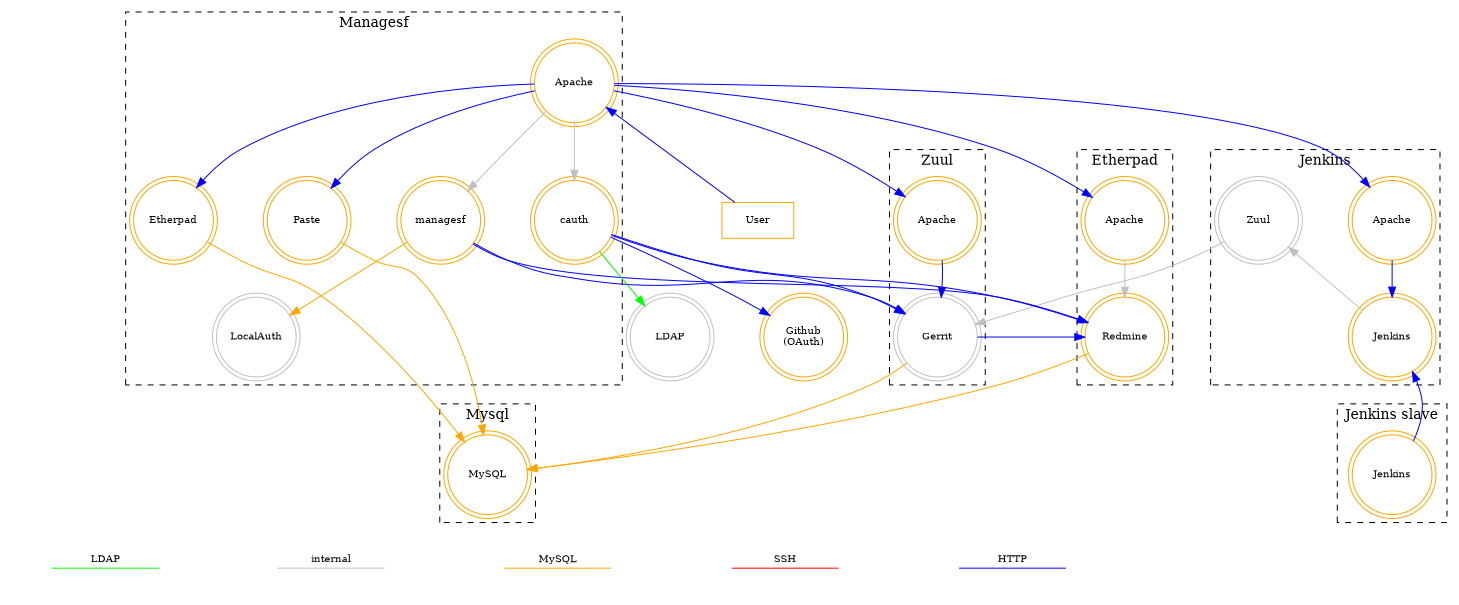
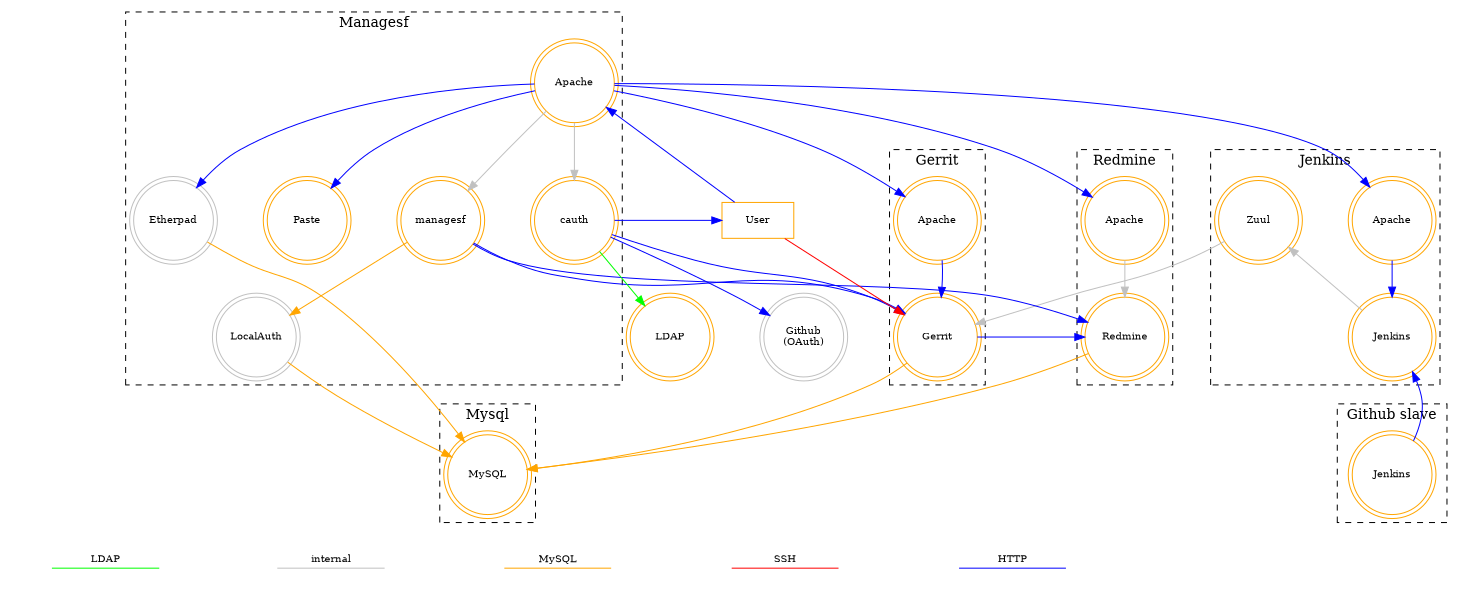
(937, 161) -> (937, 161)
(1125, 161) -> (1125, 161)
(174, 220) -> (174, 220)
(1258, 220) -> (1258, 220)
none -> (840, 274)
(844, 279) -> (663, 220)
(441, 308) -> (363, 411)
(670, 337) -> (670, 337)
(804, 337) -> (804, 337)
(937, 337) -> (937, 337)
(1392, 415) -> (1392, 415)
